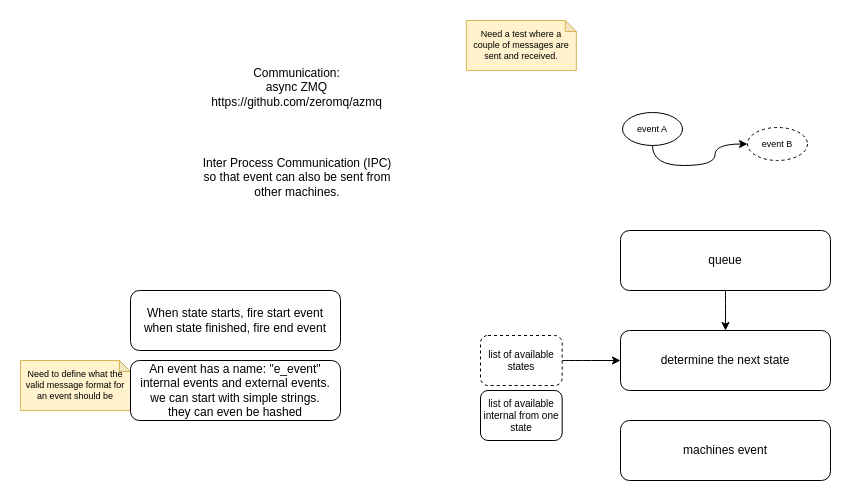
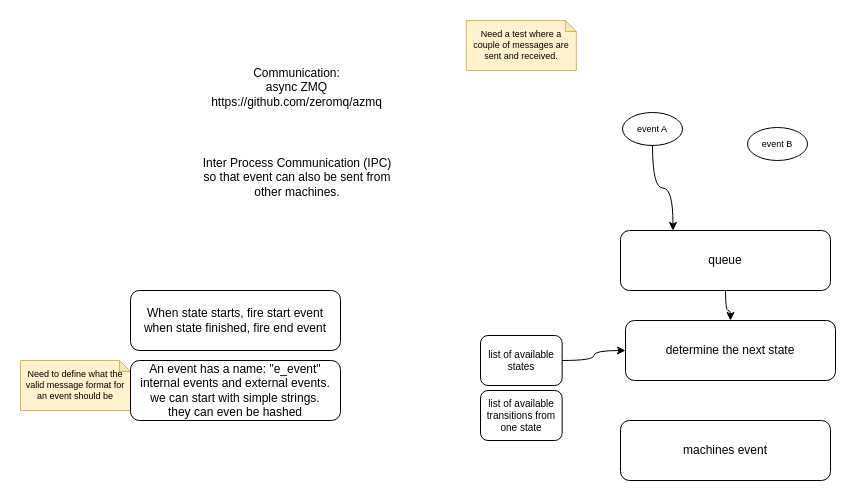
(778, 144) -> (778, 144)
(697, 165) -> (660, 187)
(521, 361) -> (521, 361)
(726, 361) -> (731, 351)
(522, 416) -> (522, 416)
